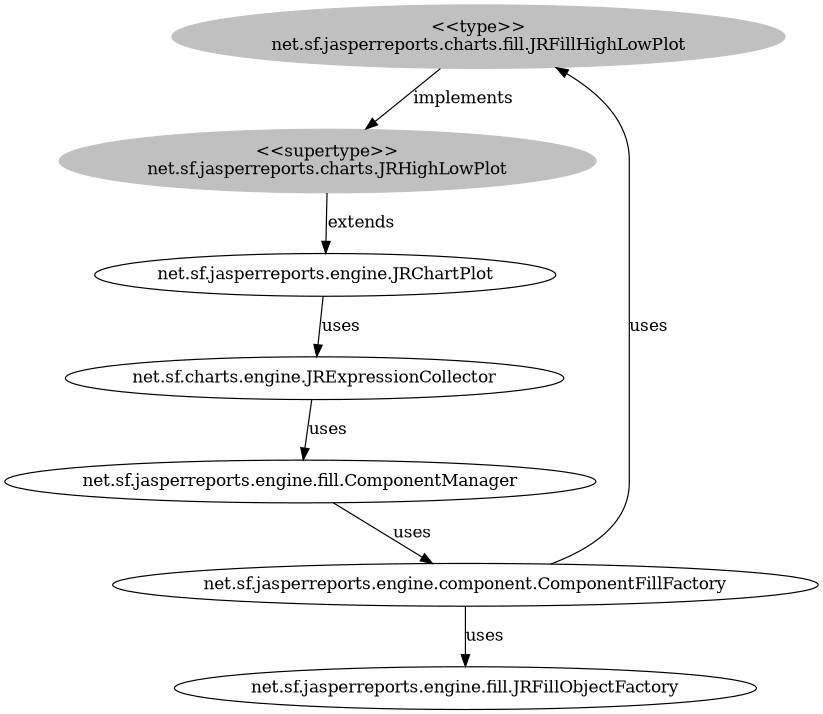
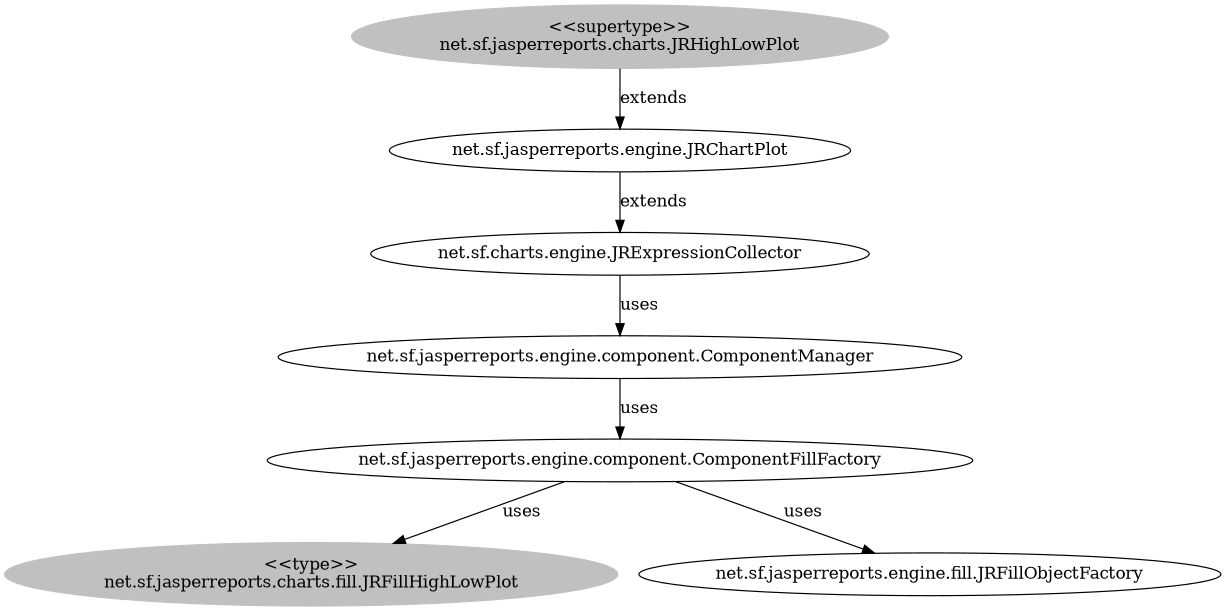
(408, 95) -> none
(341, 327) -> (654, 202)
(300, 482) -> (620, 357)
